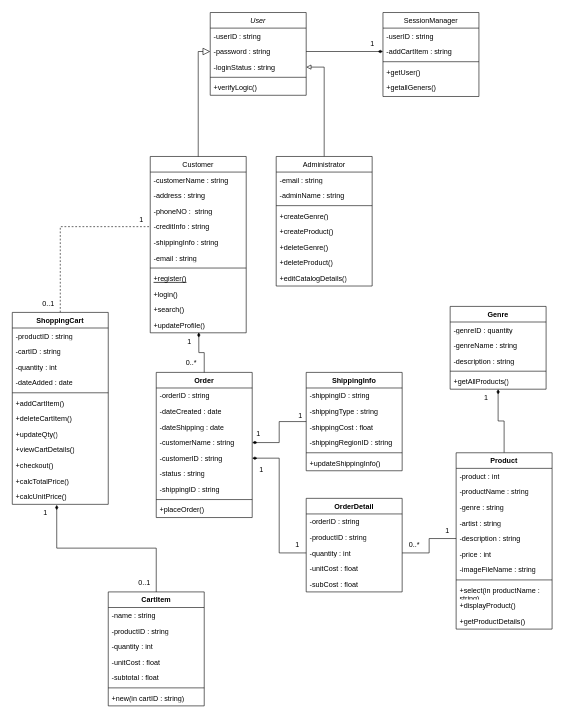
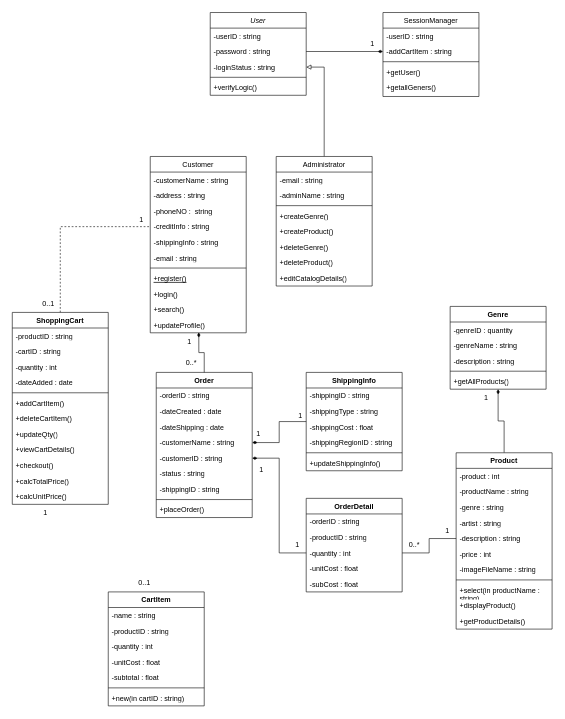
(198, 102) -> none
(57, 547) -> none
